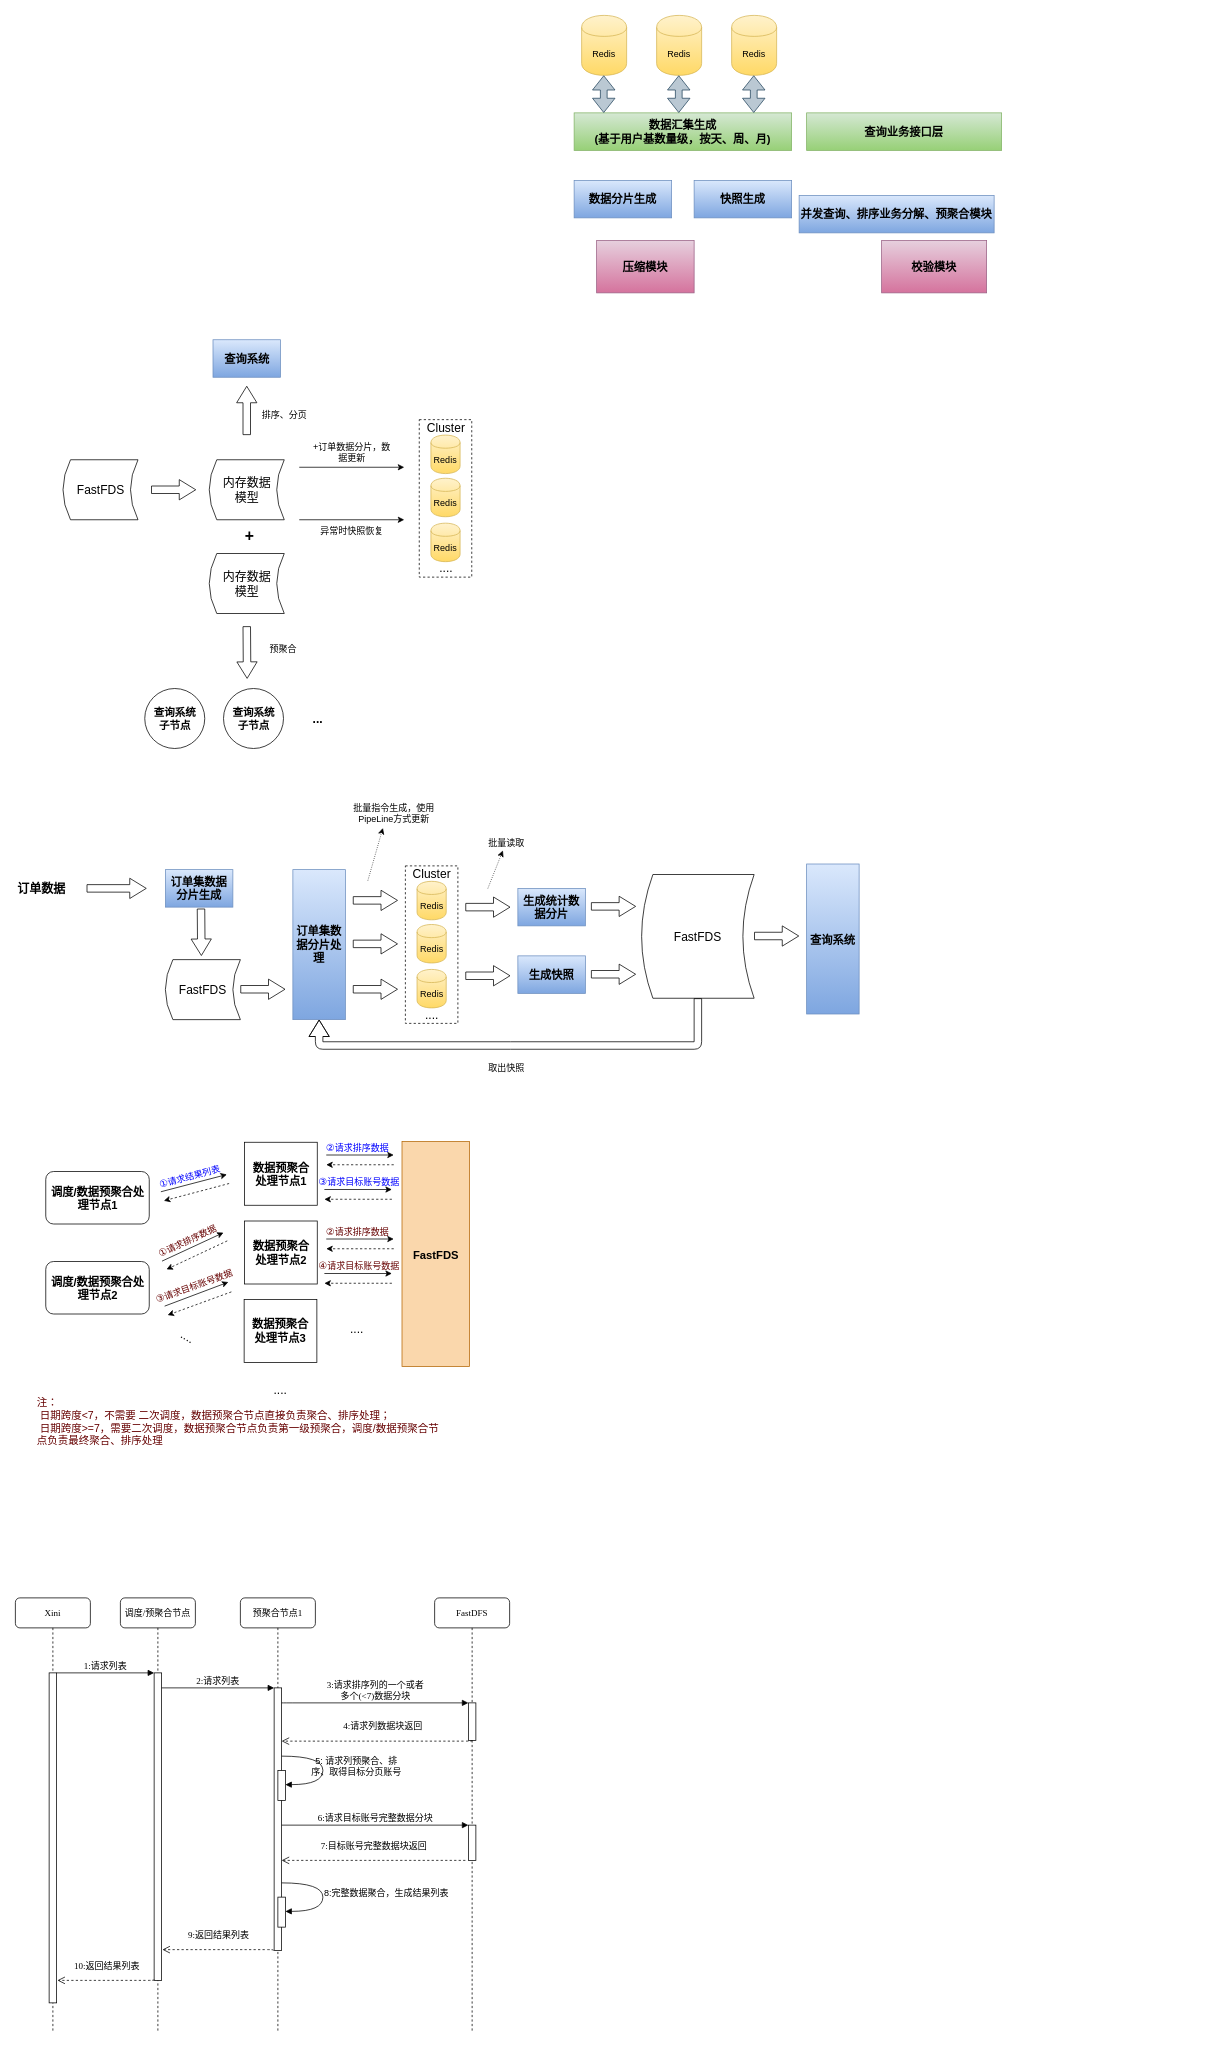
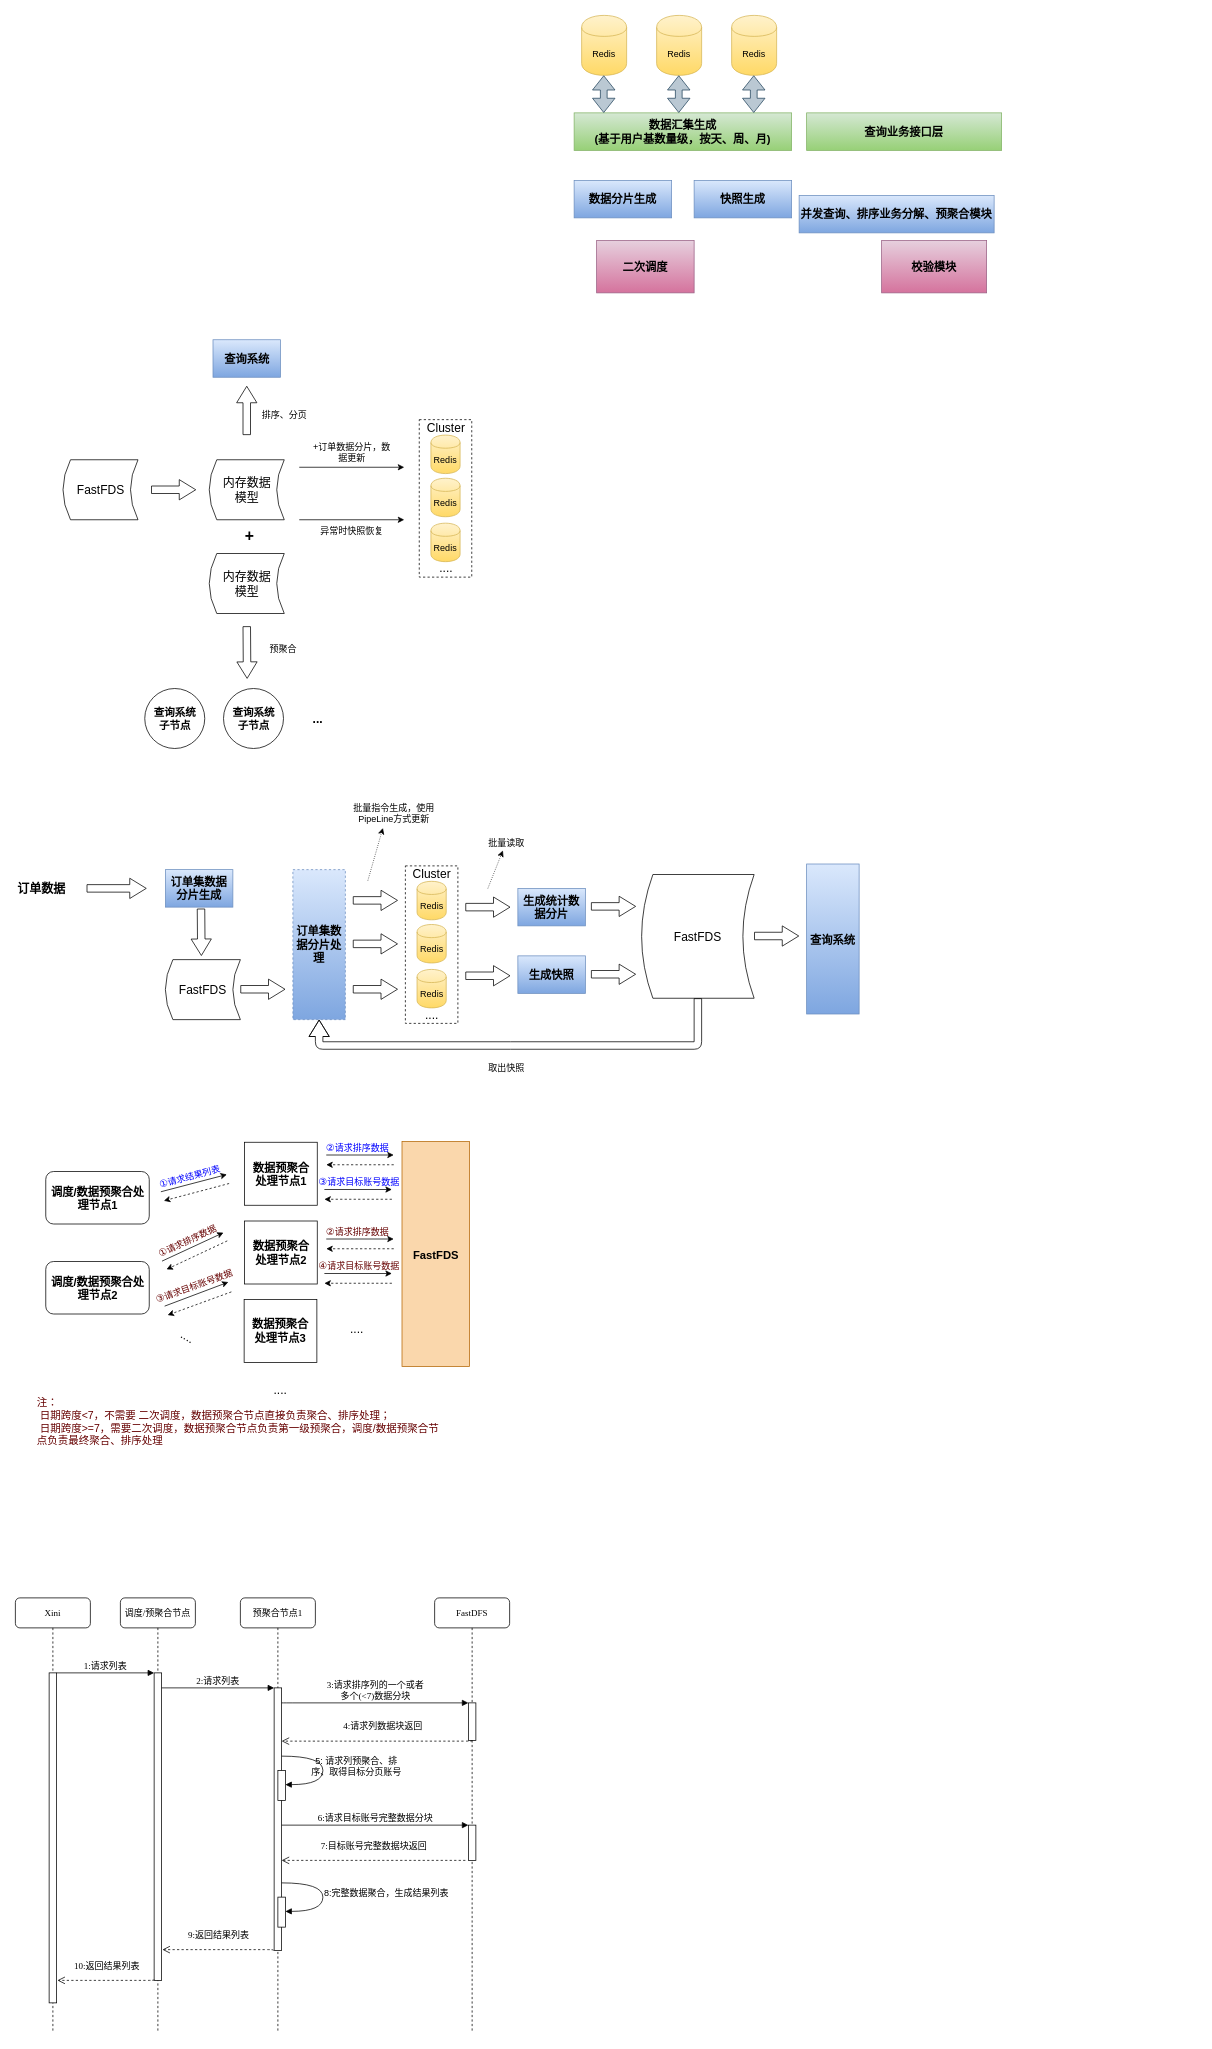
(645, 267) -> (645, 267)
(319, 945) -> (319, 945)
